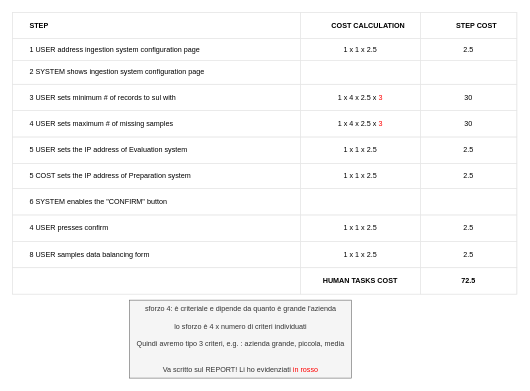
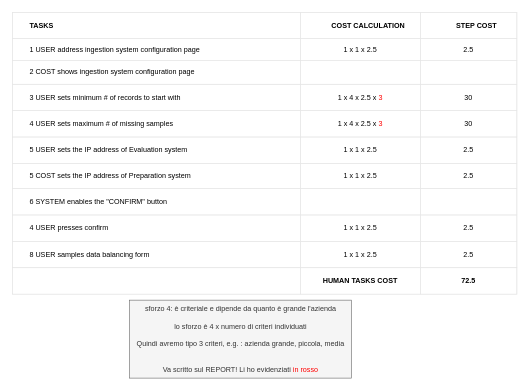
(22, 26) -> (24, 26)
(105, 72) -> (101, 72)
(90, 98) -> (95, 98)
